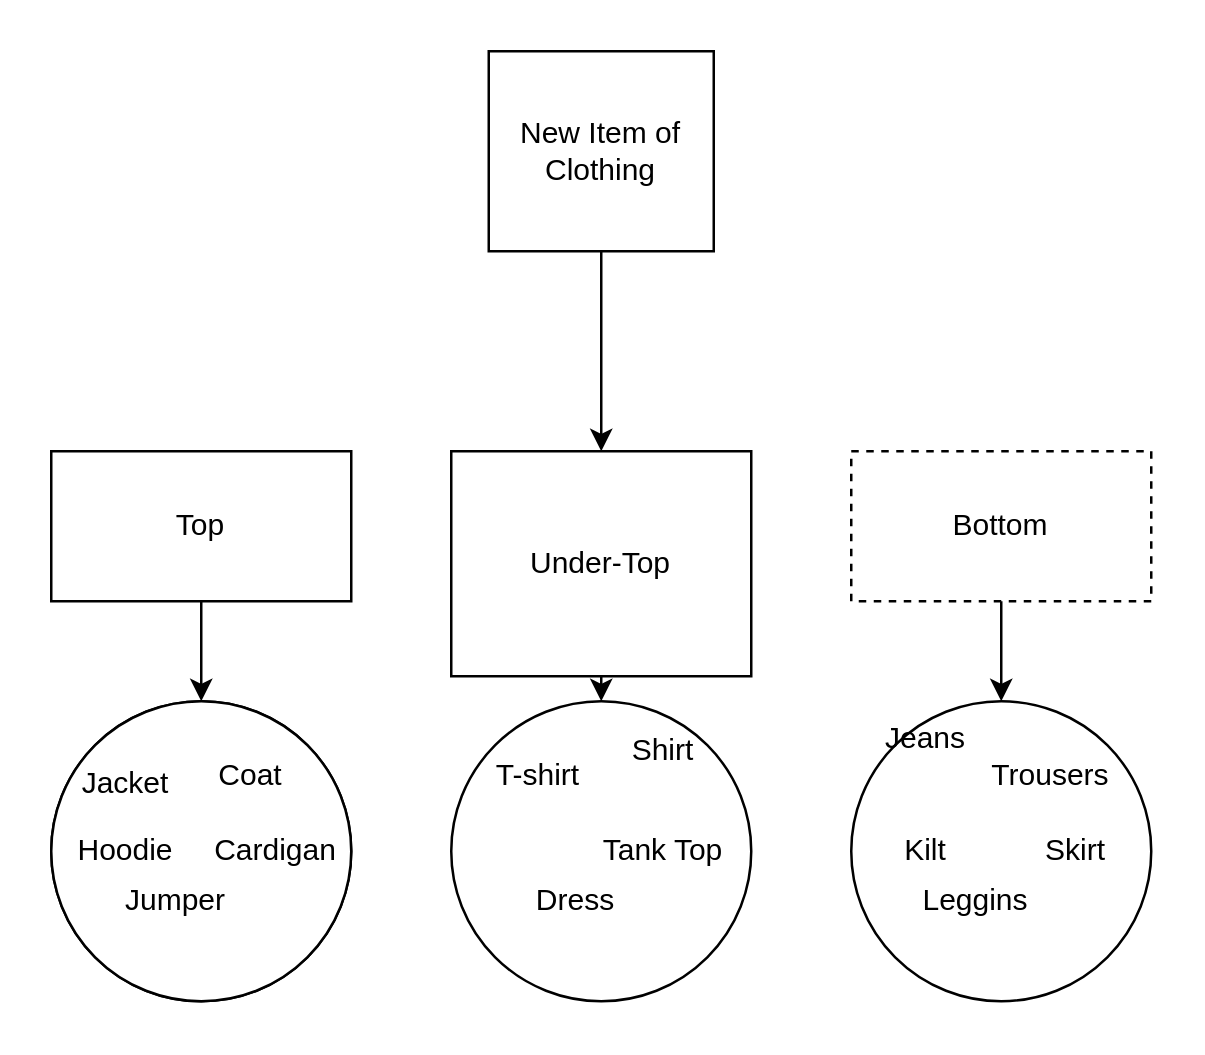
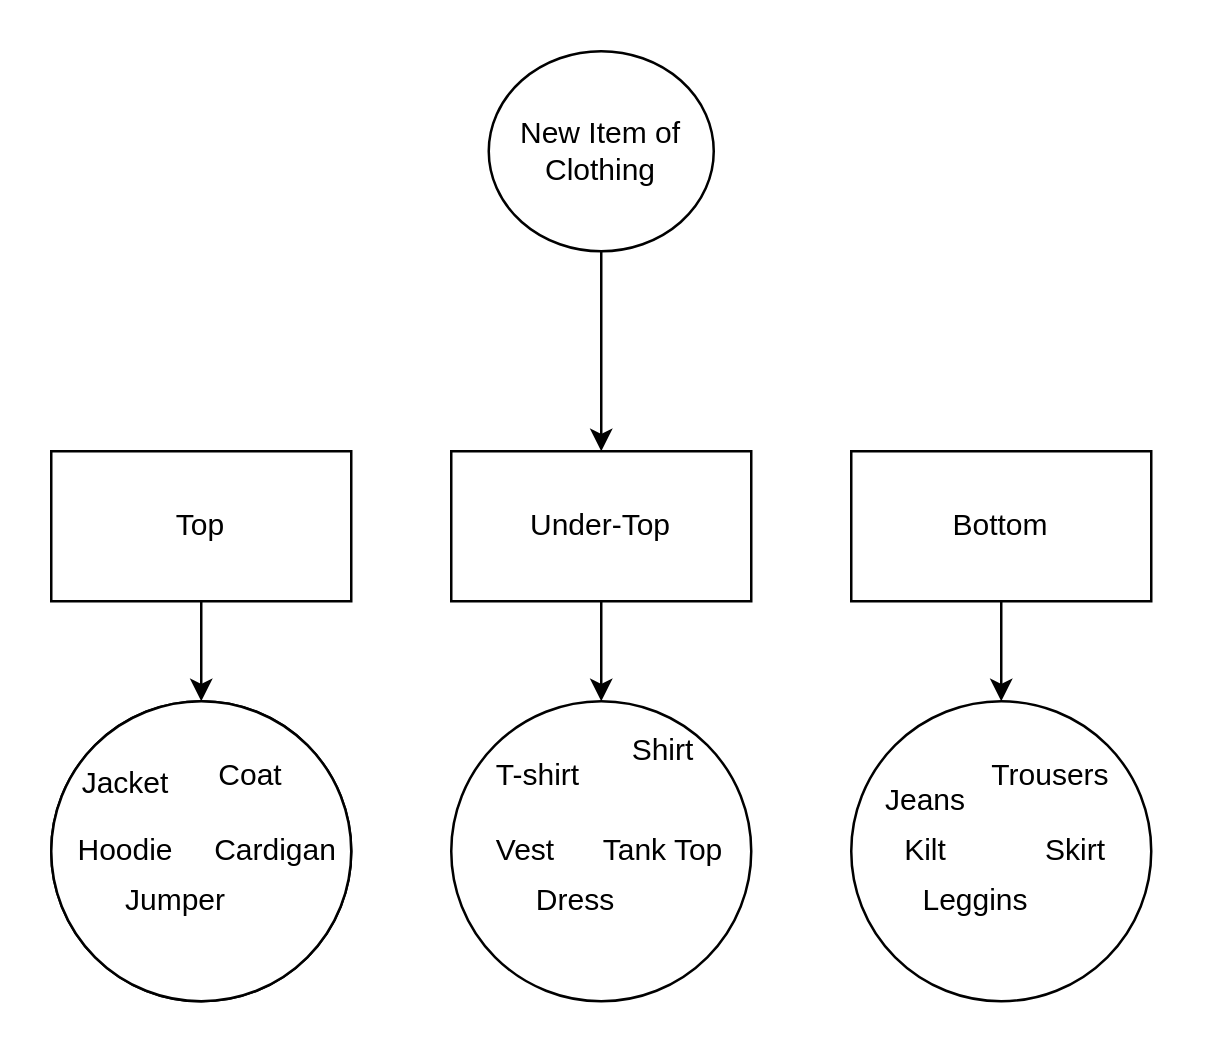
(601, 151) -> (601, 151)
(1001, 526) -> (1001, 526)
(601, 564) -> (601, 526)
(926, 739) -> (926, 801)
none -> (526, 851)
